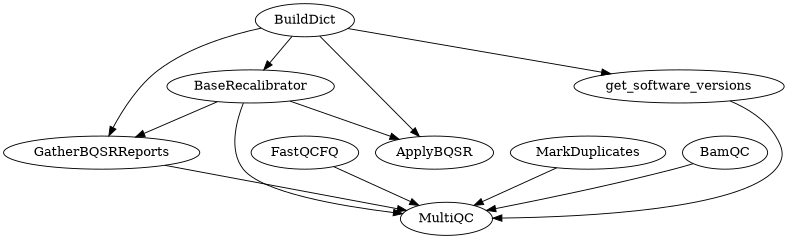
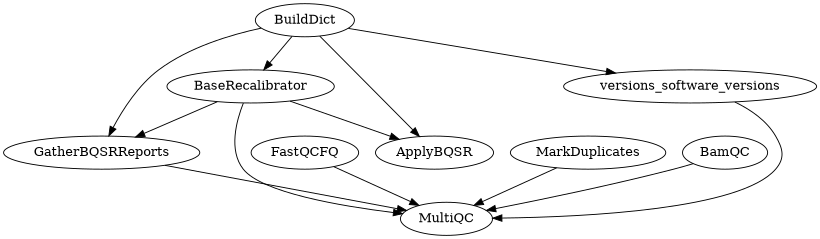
(679, 86) -> (690, 86)
